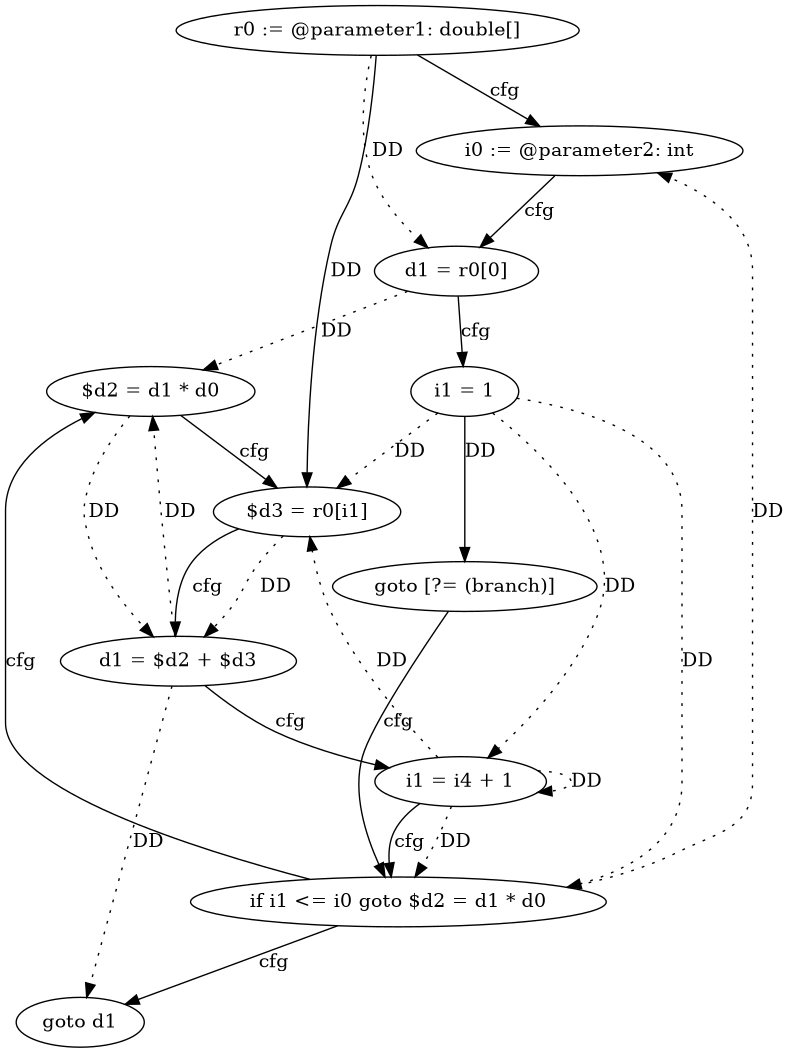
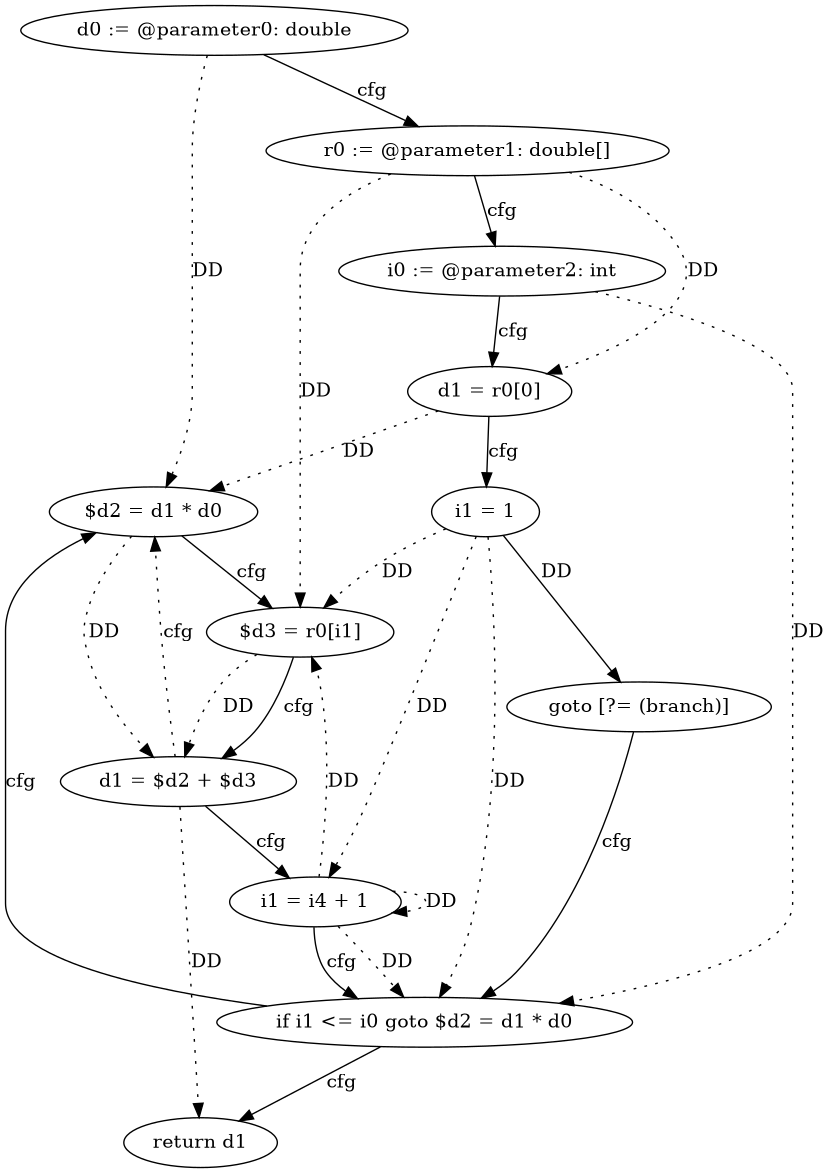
none -> (214, 30)
(327, 261) -> (300, 361)
(181, 512) -> (178, 632)
(753, 574) -> (793, 658)
(80, 1022) -> (201, 1143)
